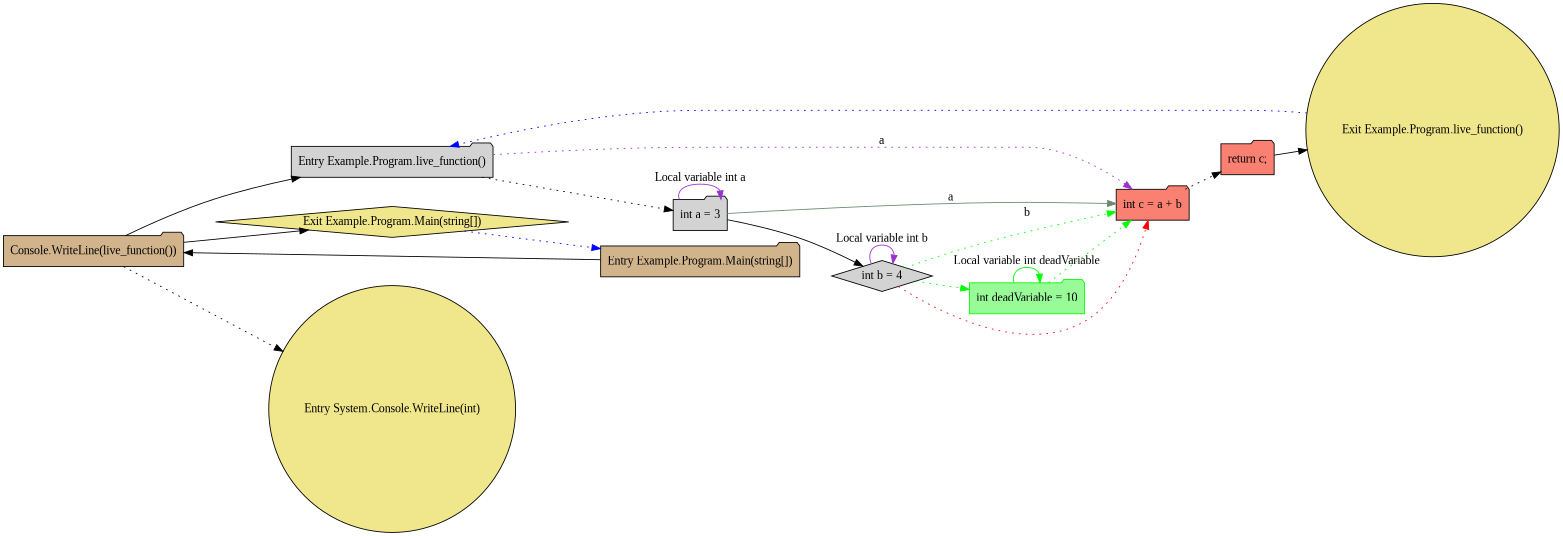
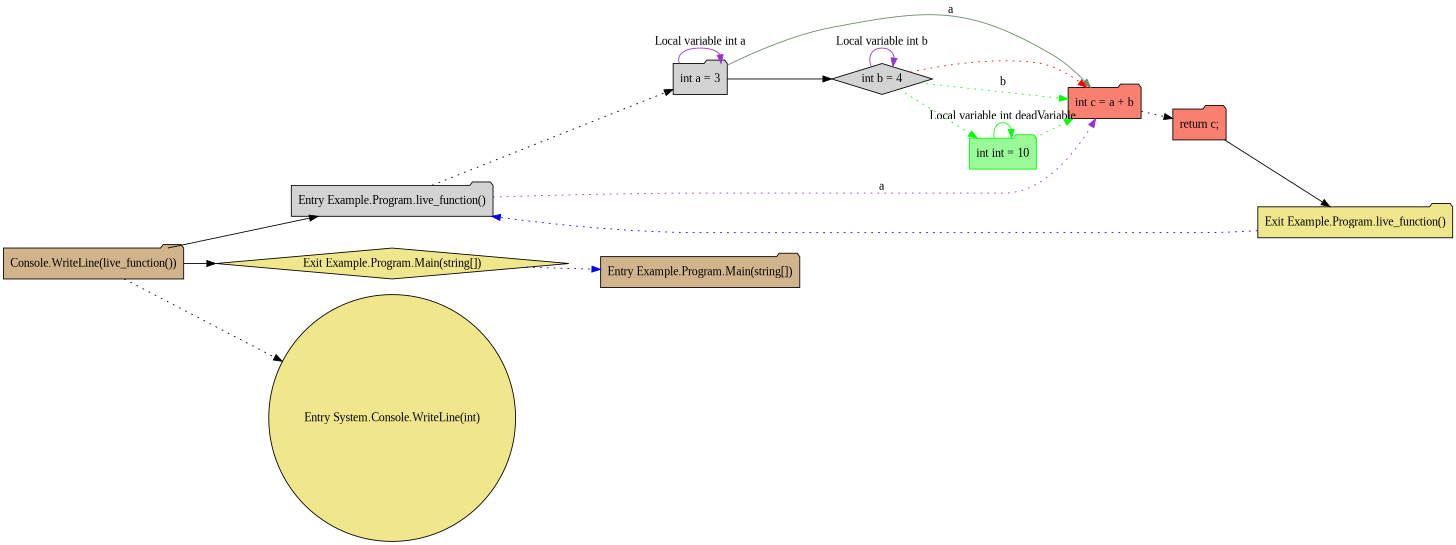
(1433, 130) -> (1355, 222)
(397, 256) -> none
(1027, 298) -> (1003, 154)
